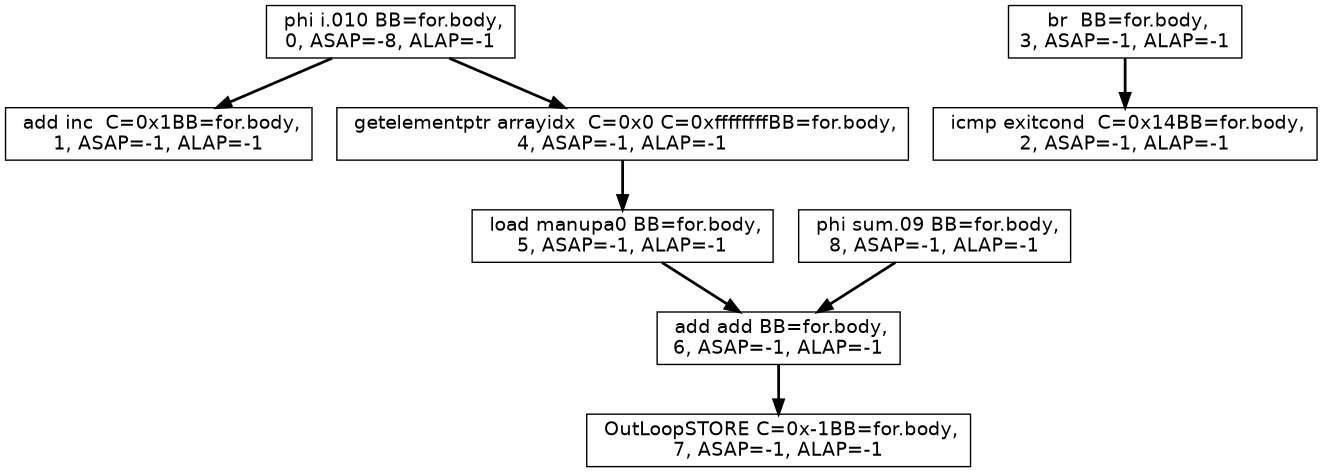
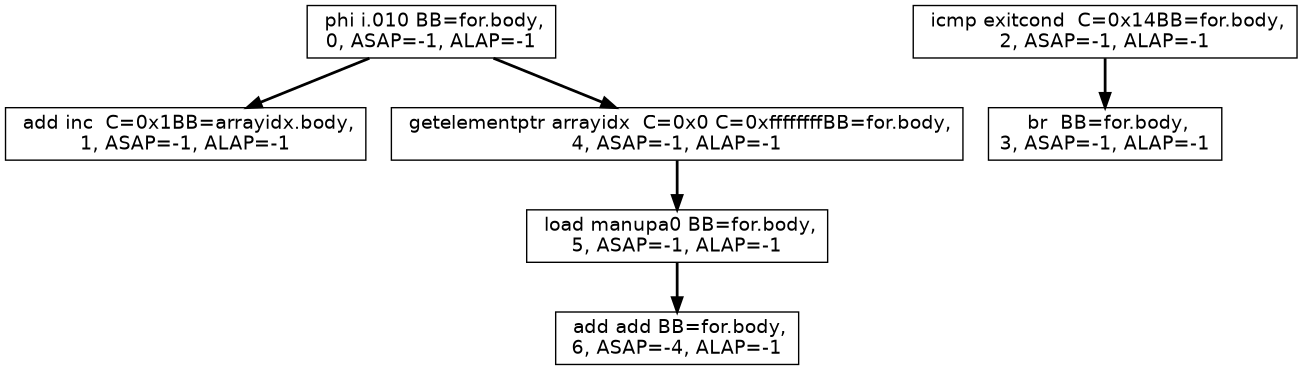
(391, 32) -> (431, 32)
(1125, 76) -> (1105, 76)
(159, 134) -> (186, 134)
(935, 236) -> none
(779, 338) -> (677, 338)
(779, 440) -> none
